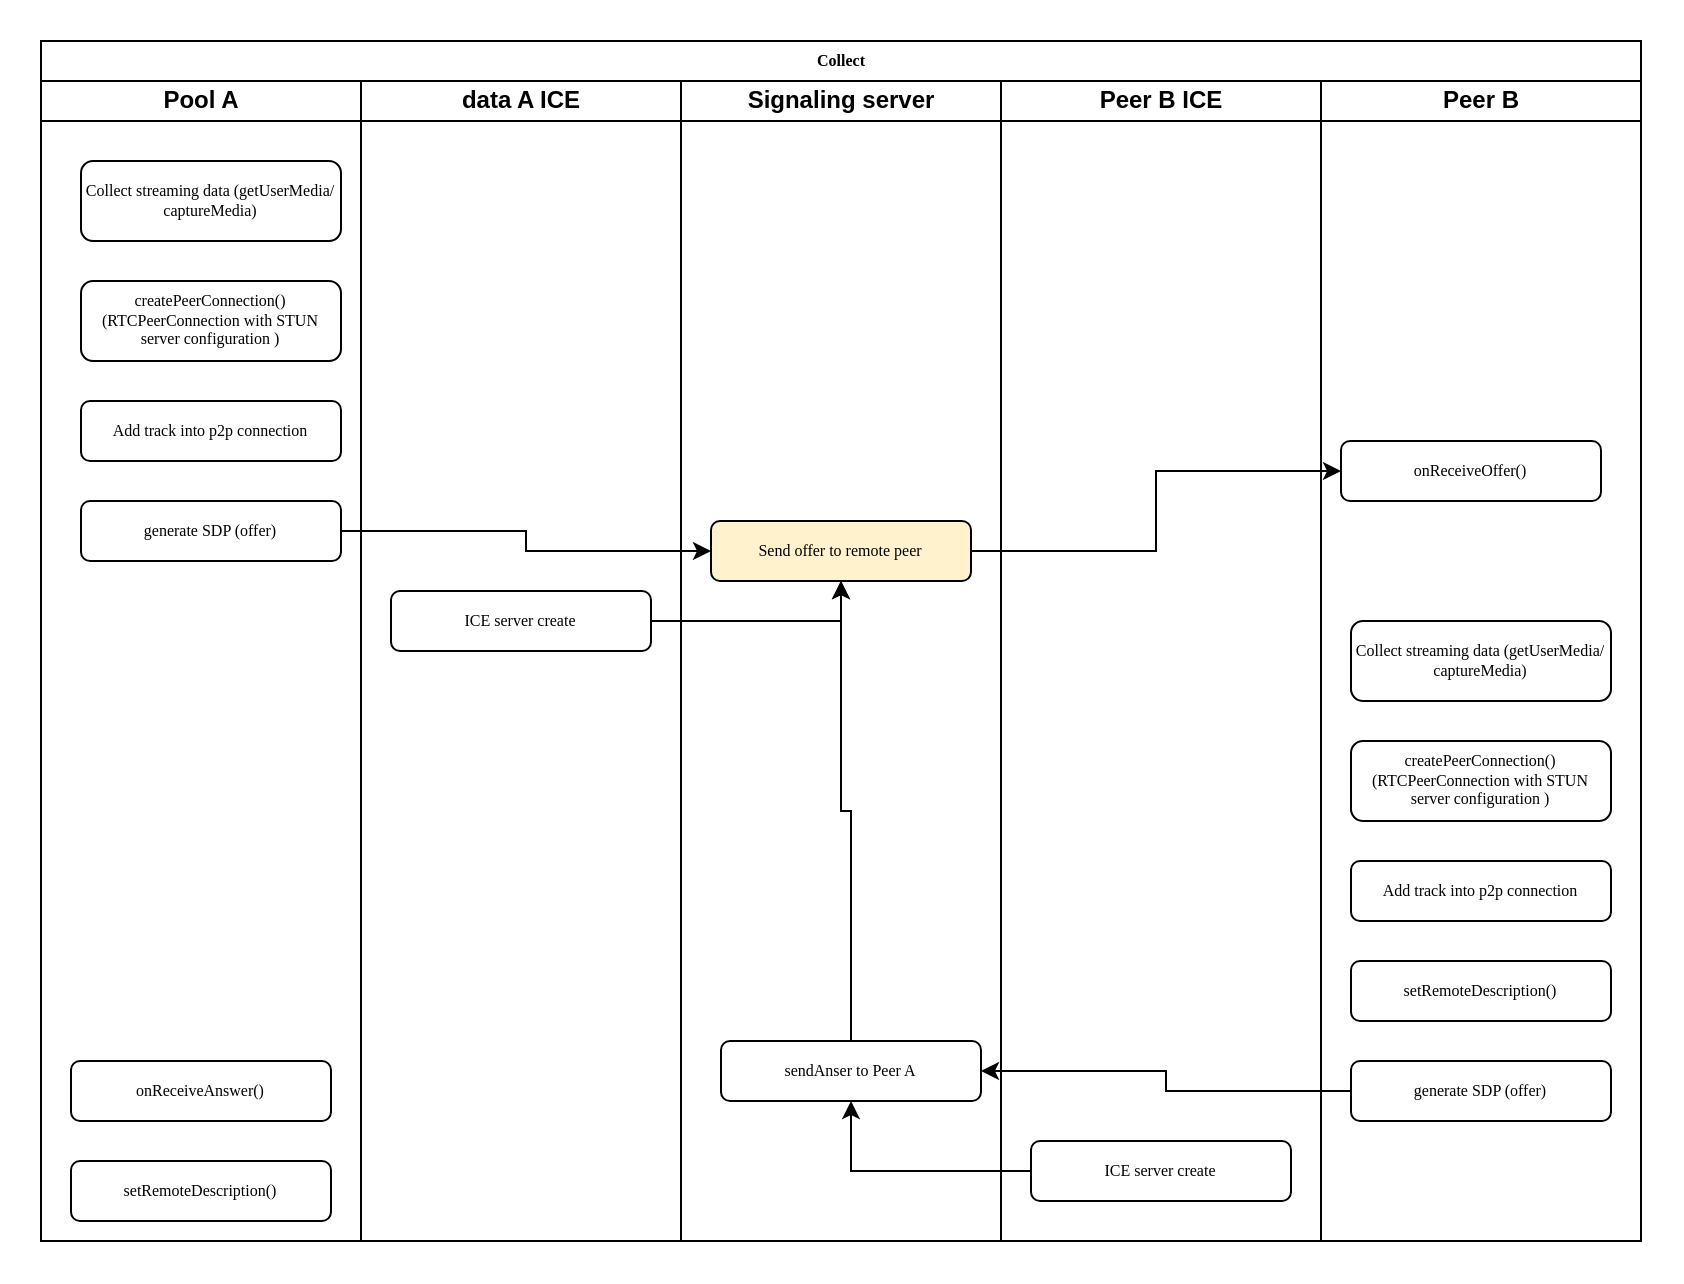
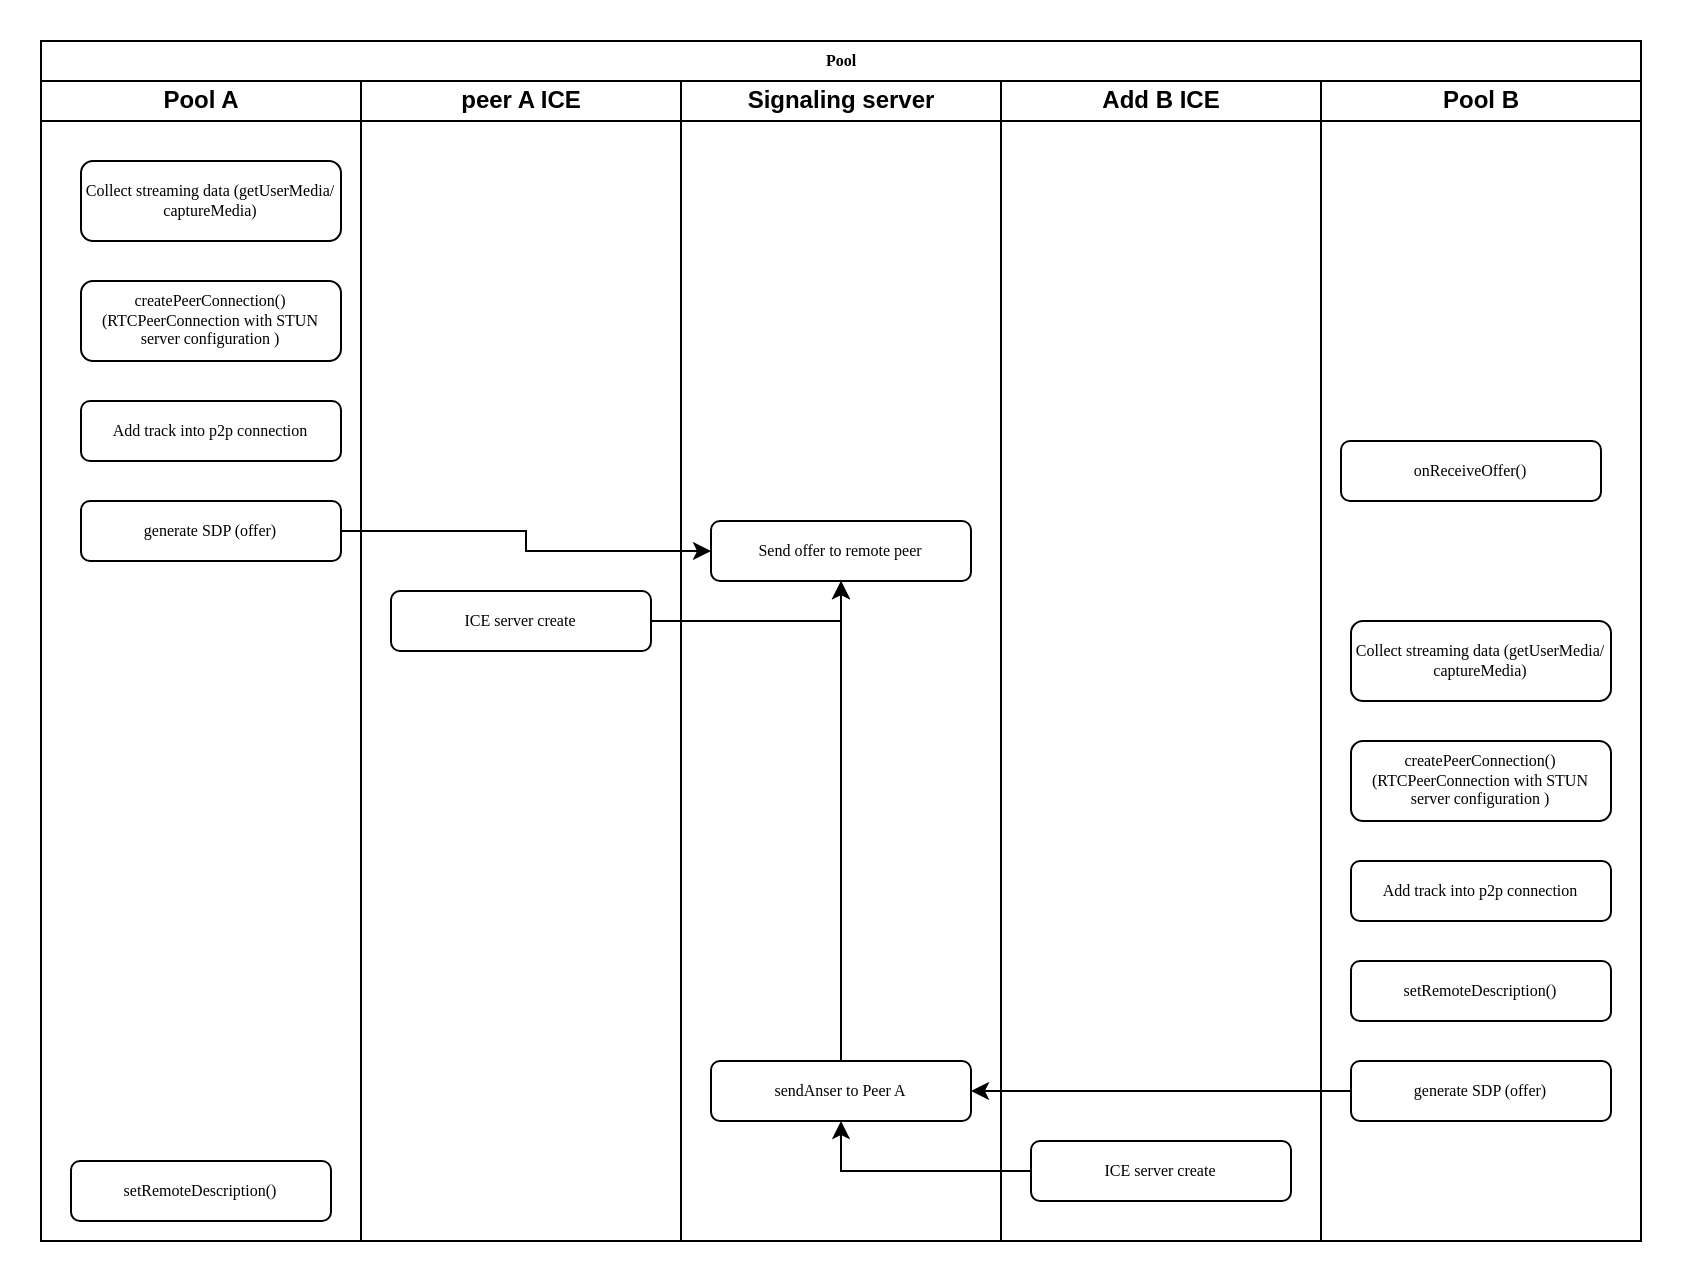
(842, 61) -> (842, 61)
(522, 101) -> (522, 101)
(1162, 101) -> (1162, 101)
(1482, 101) -> (1482, 101)
(1156, 506) -> none
(841, 551) -> (841, 551)
(851, 1071) -> (841, 1091)
(201, 1091) -> none
